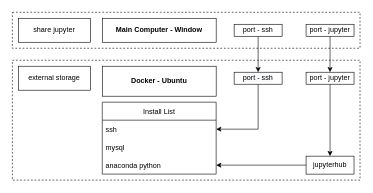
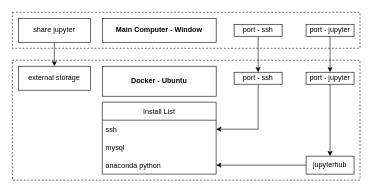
none -> (54, 60)
